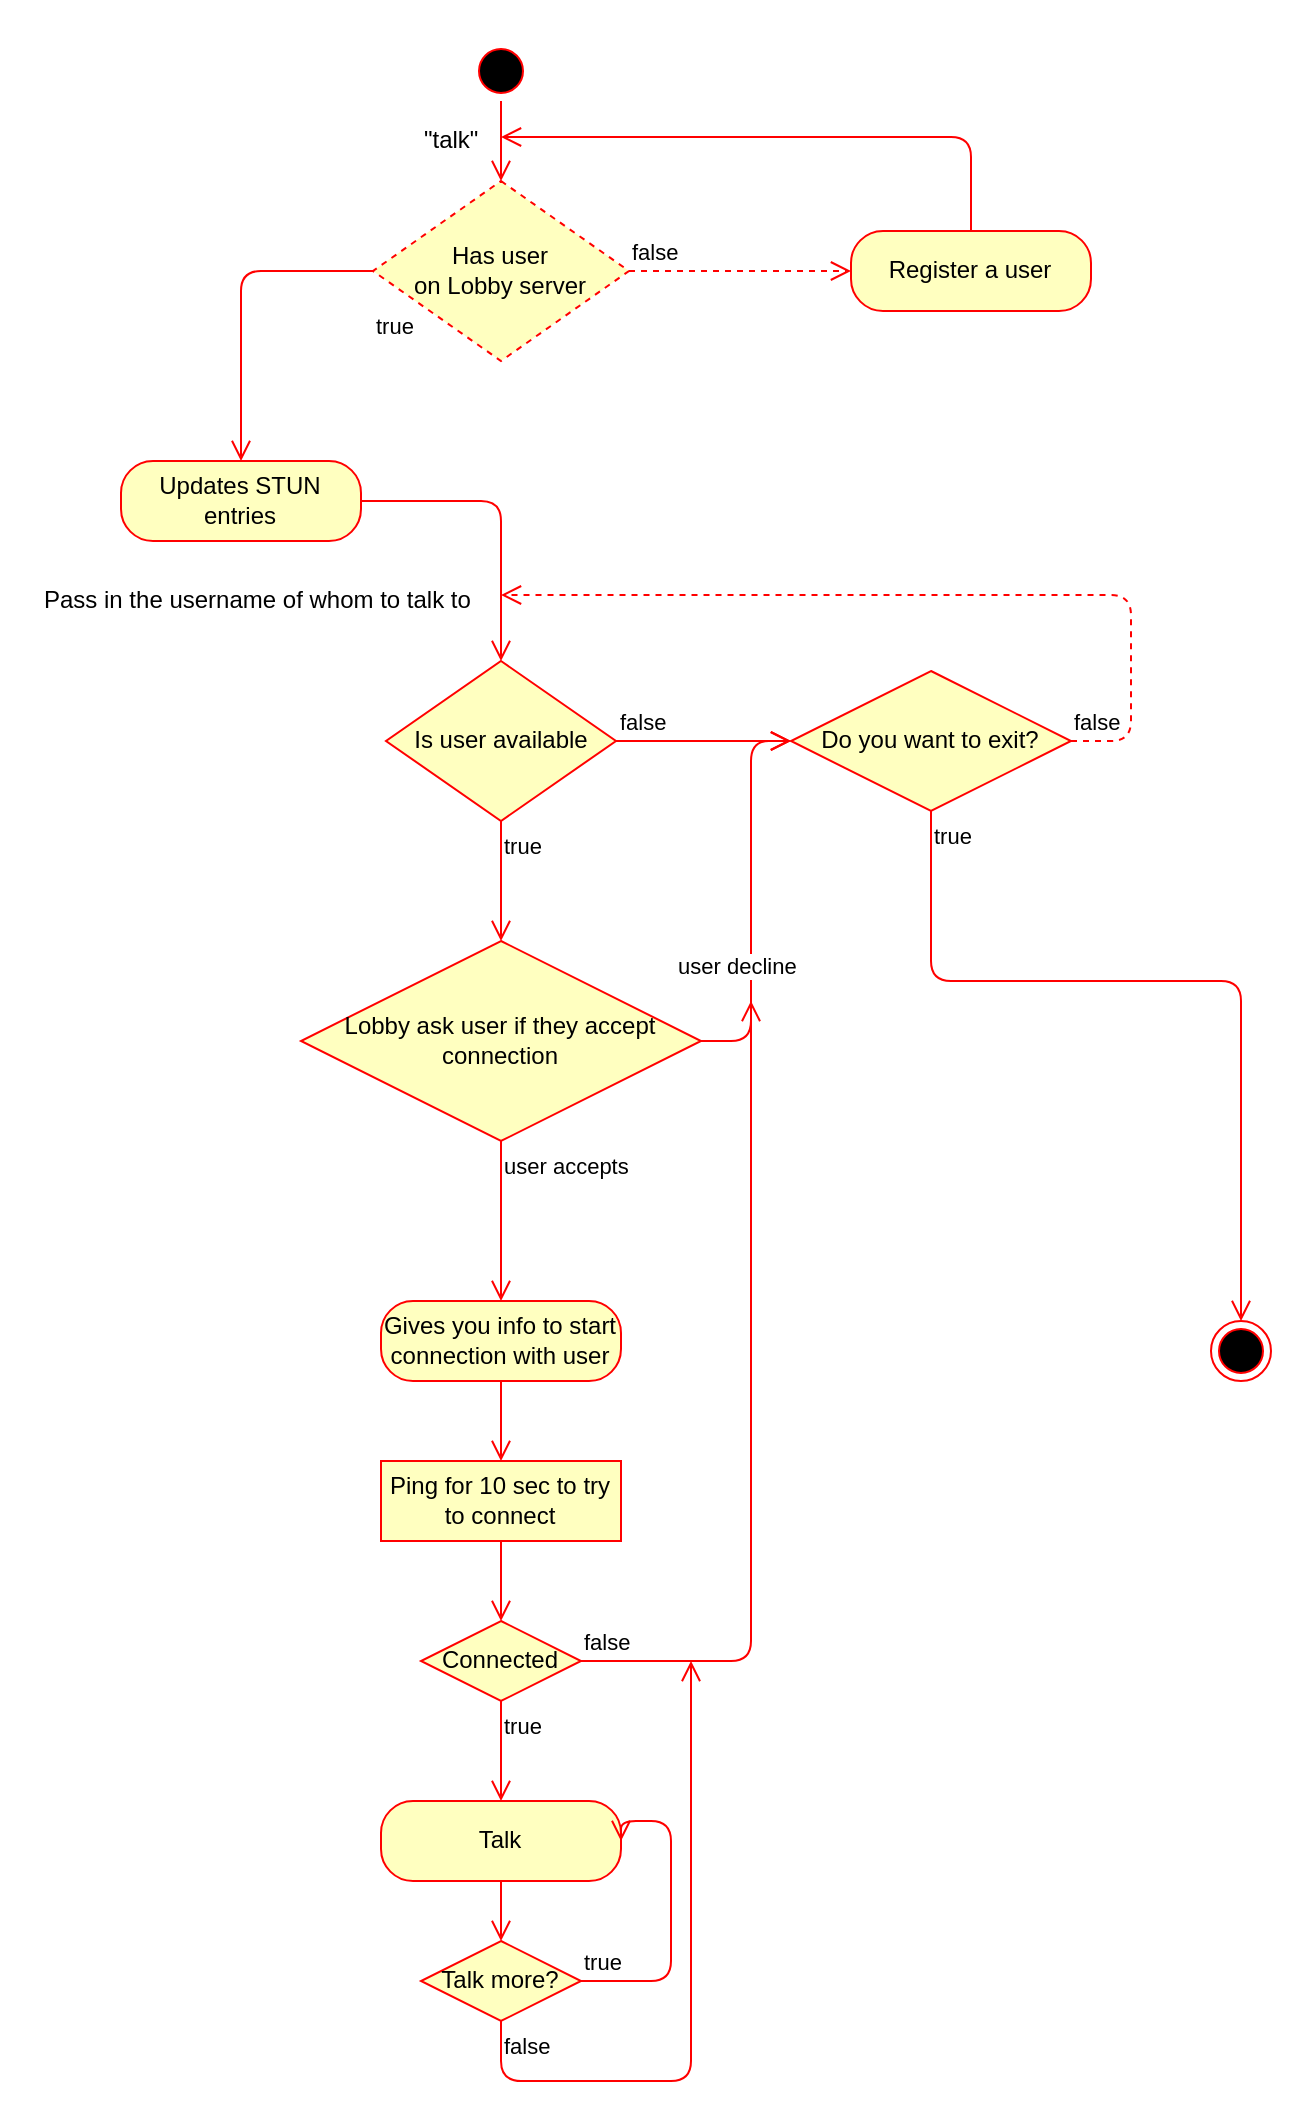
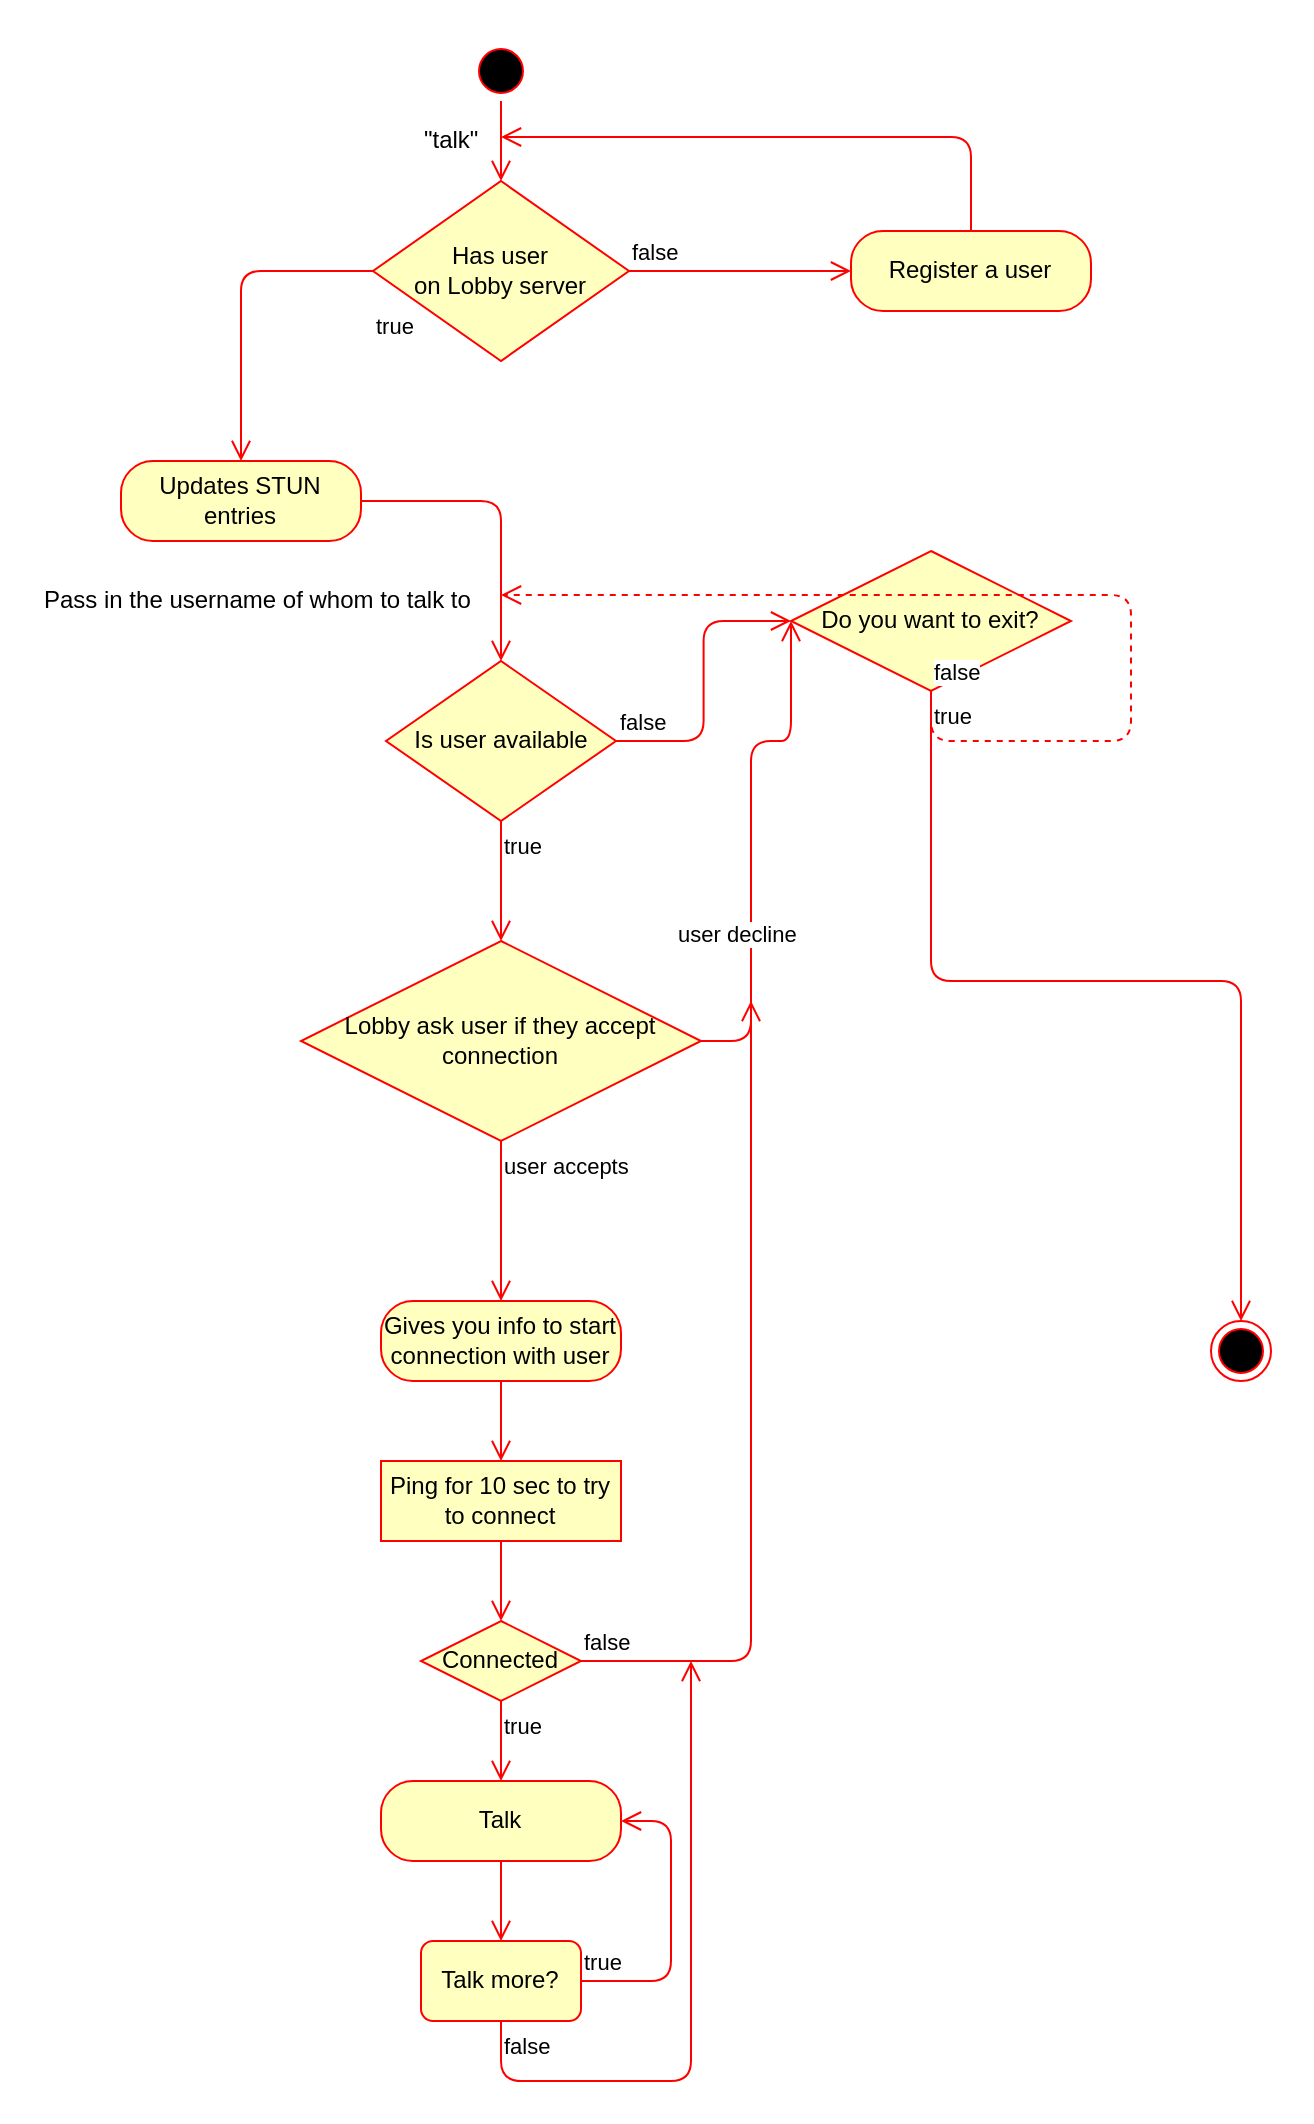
(501, 271) -> (501, 271)
(737, 271) -> (737, 271)
(931, 741) -> (931, 621)
(501, 1841) -> (501, 1821)
(501, 1981) -> (501, 1981)
